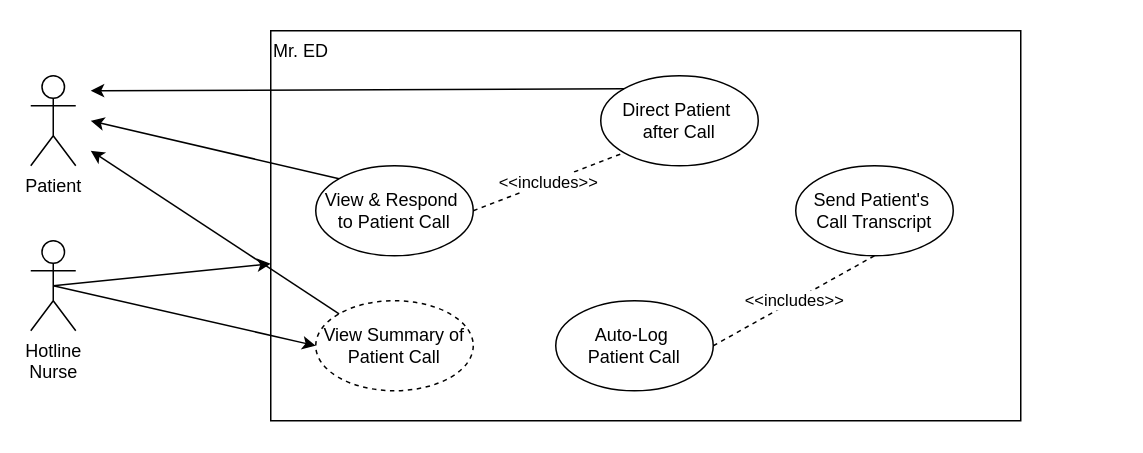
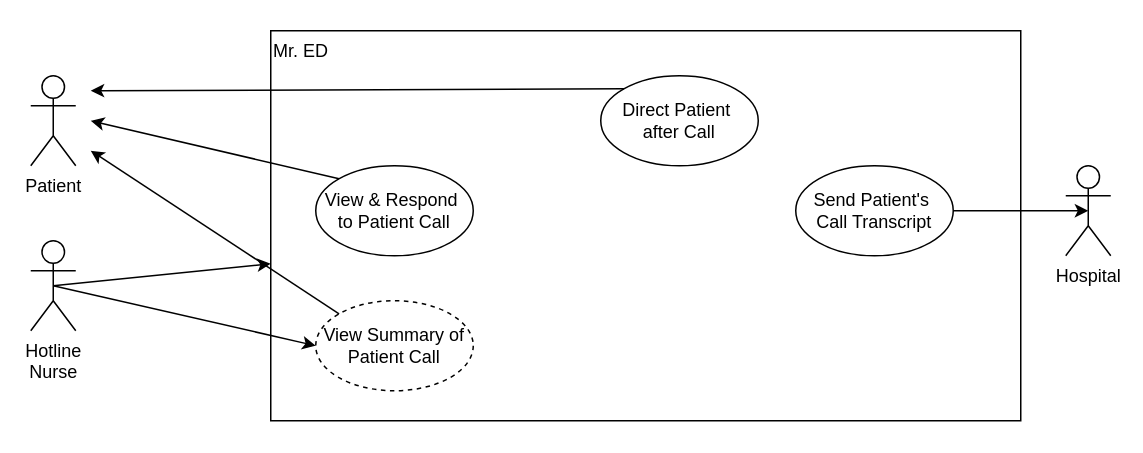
(596, 164) -> none
none -> (1015, 211)
none -> (1088, 211)
(828, 282) -> none
(635, 346) -> none
